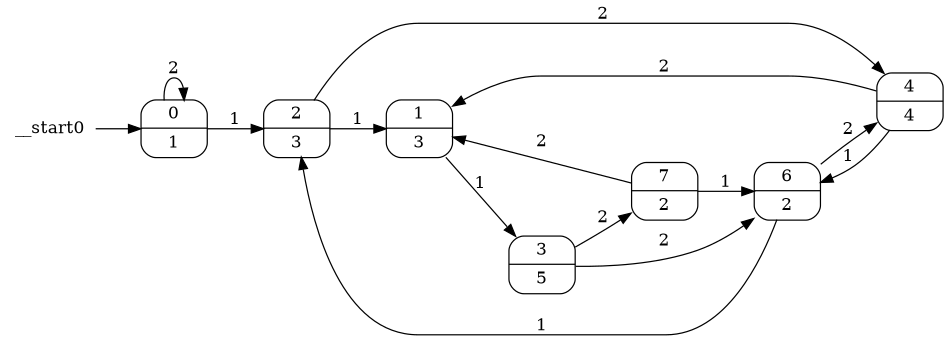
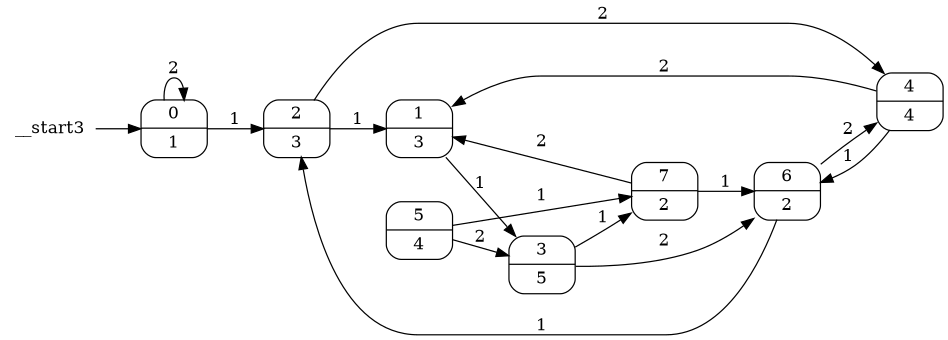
(50, 129) -> (50, 129)
(603, 218) -> (603, 218)
none -> (419, 231)
